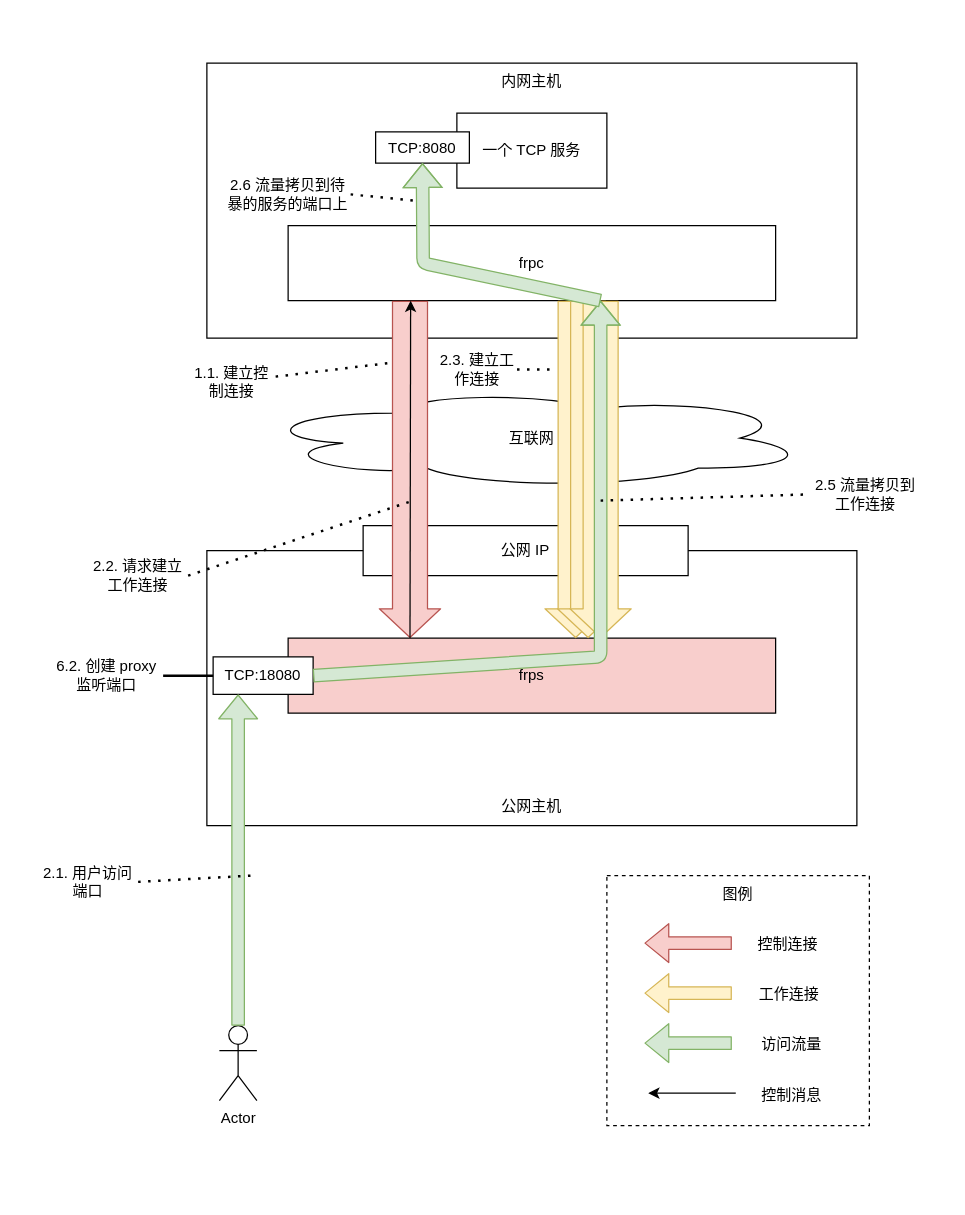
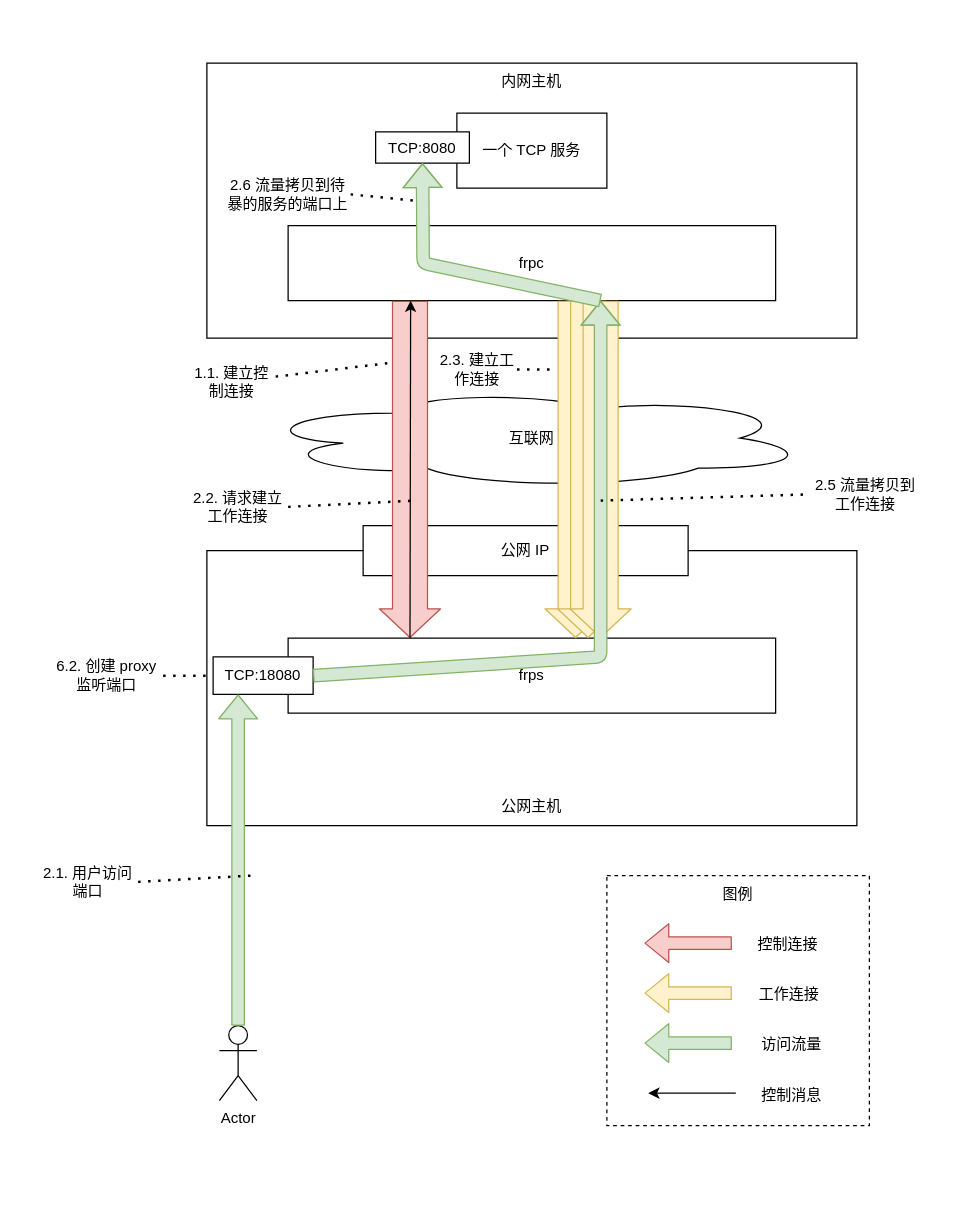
(138, 576) -> (238, 507)
(188, 676) -> (188, 676)
(532, 676) -> (532, 676)
